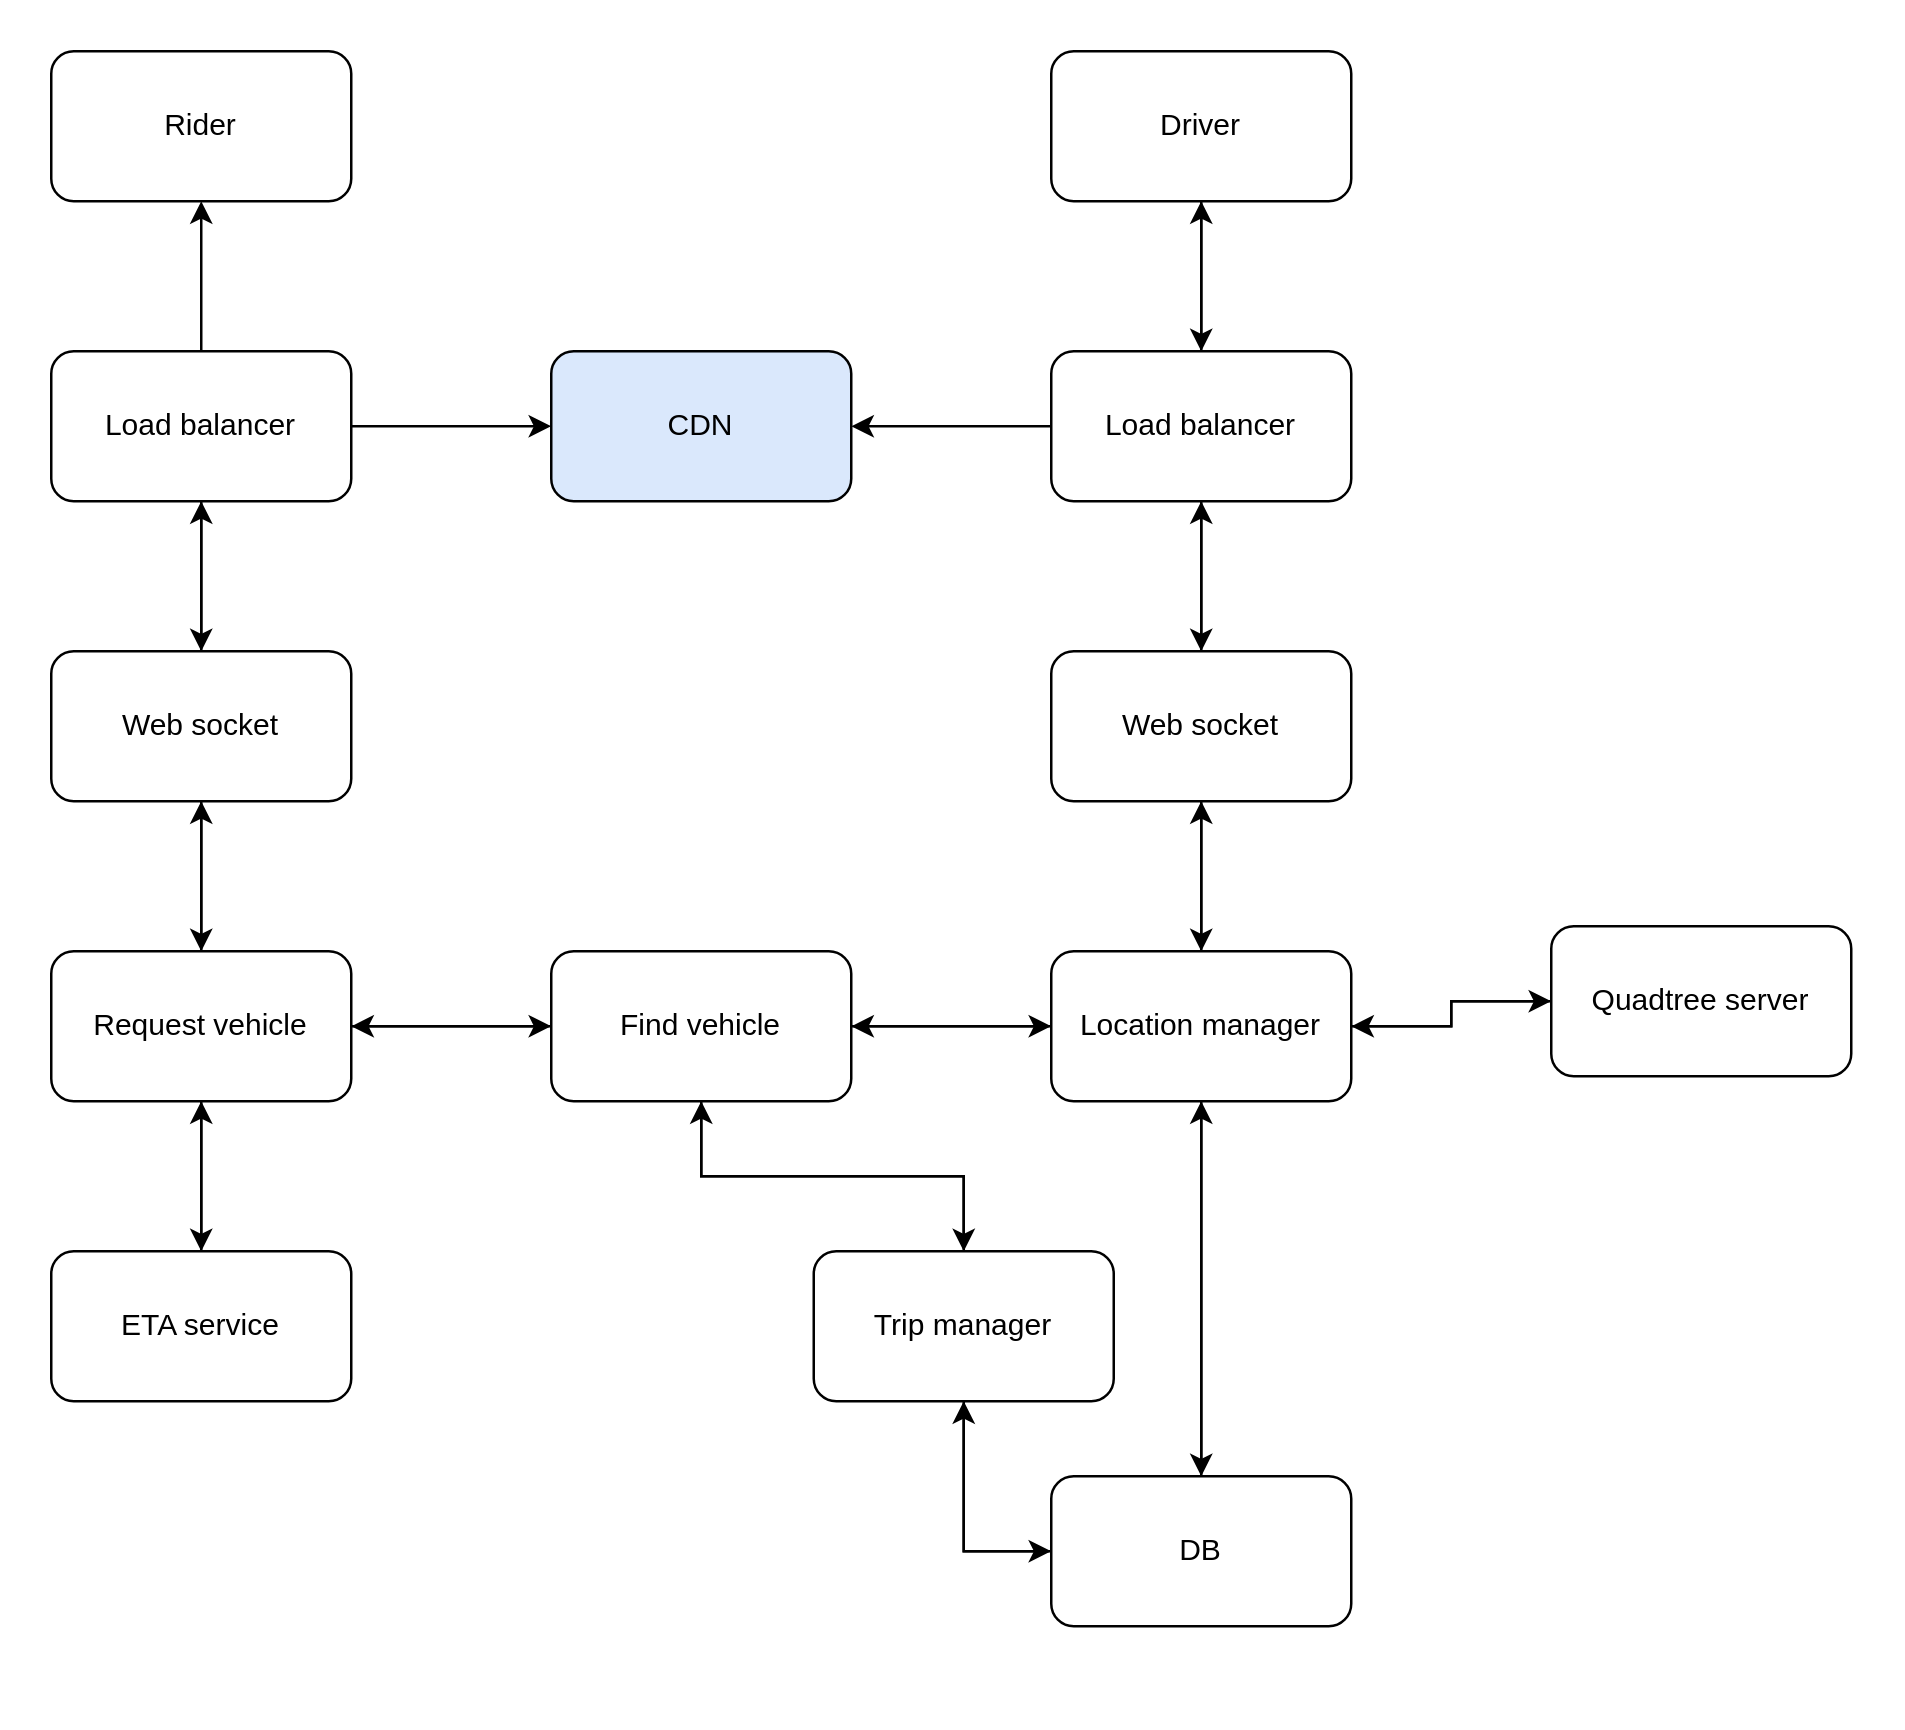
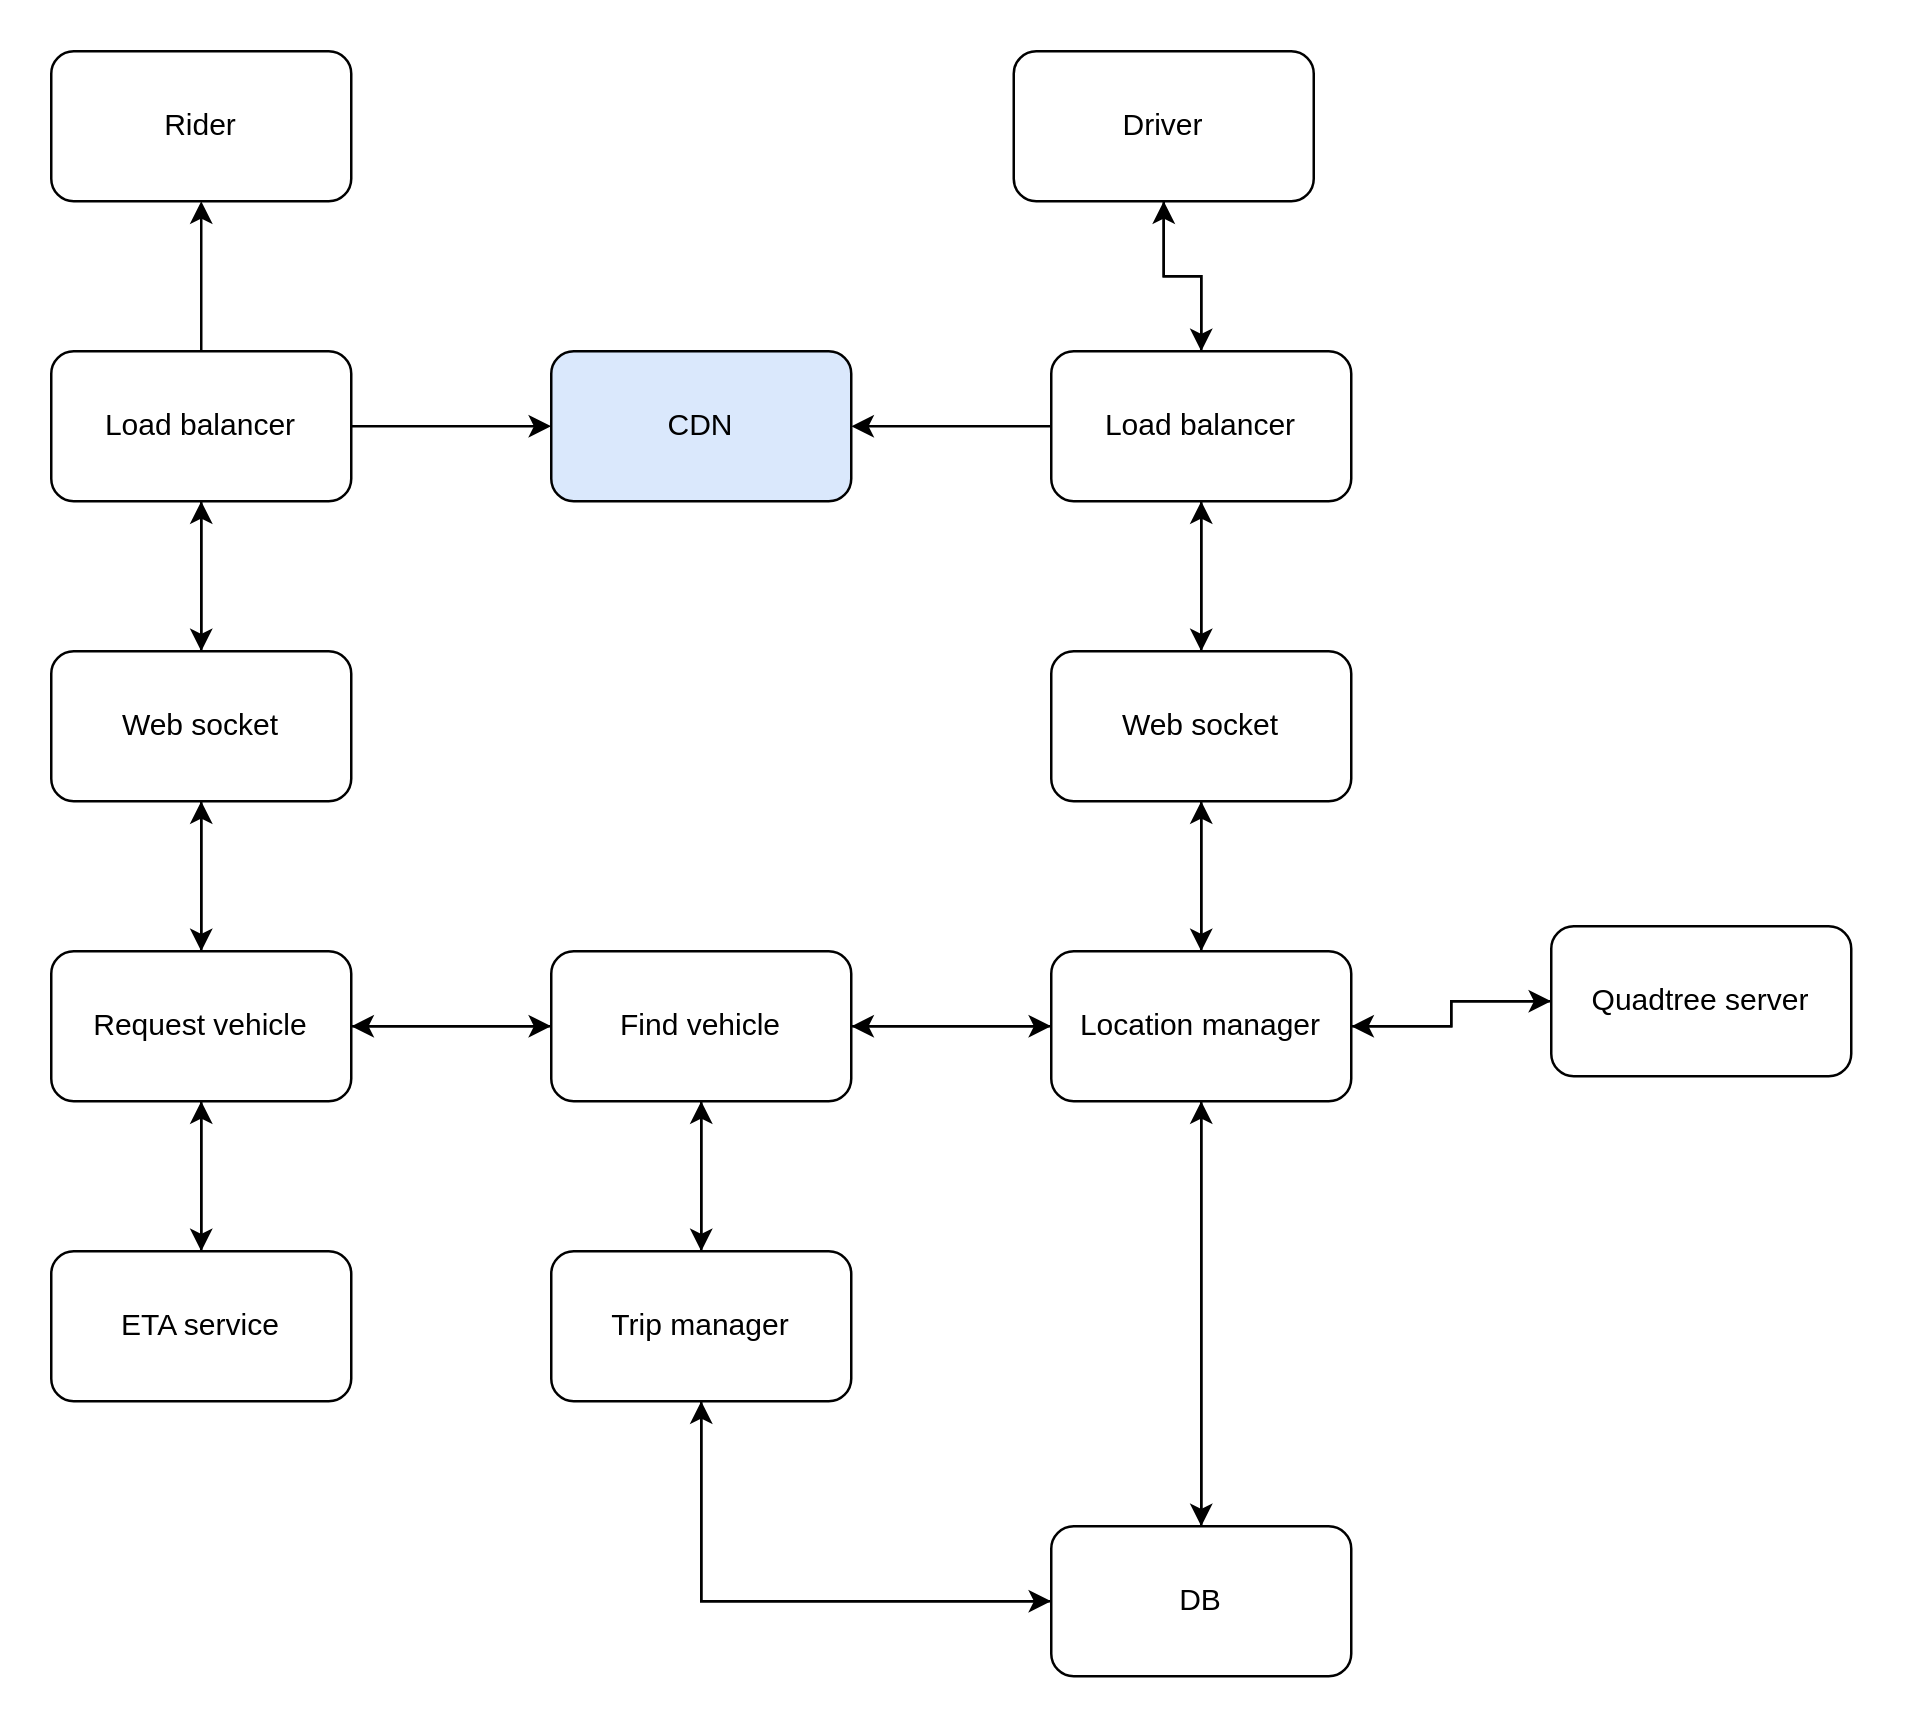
(1201, 126) -> (1164, 126)
(964, 1326) -> (701, 1326)
(1201, 1551) -> (1201, 1601)
